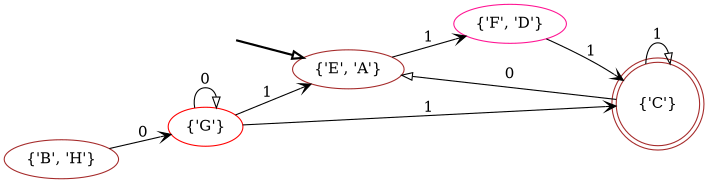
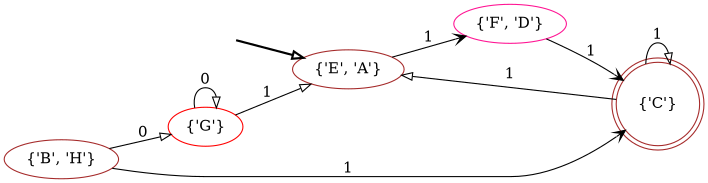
(510, 74) -> (510, 74)
(268, 102) -> (268, 102)
(424, 116) -> (369, 177)
(135, 143) -> (135, 143)
